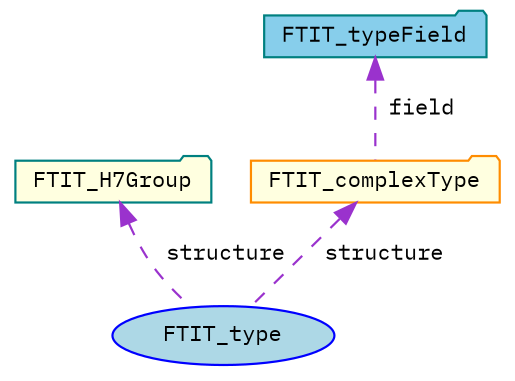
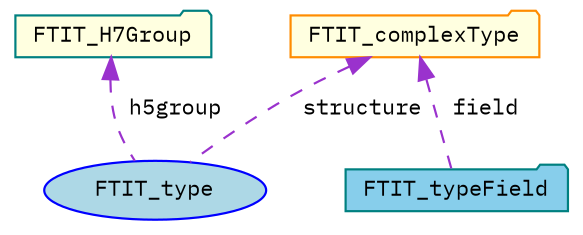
(375, 120) -> (439, 124)
(220, 254) -> (170, 109)
